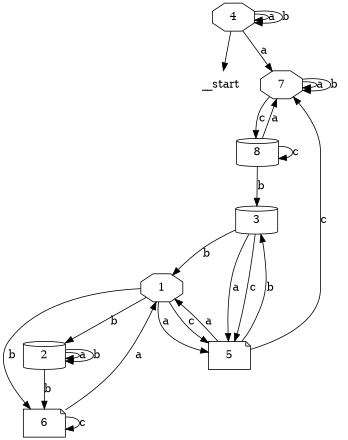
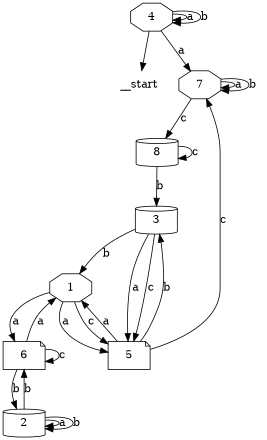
(268, 122) -> none
(109, 318) -> (12, 385)
(12, 355) -> (16, 322)
